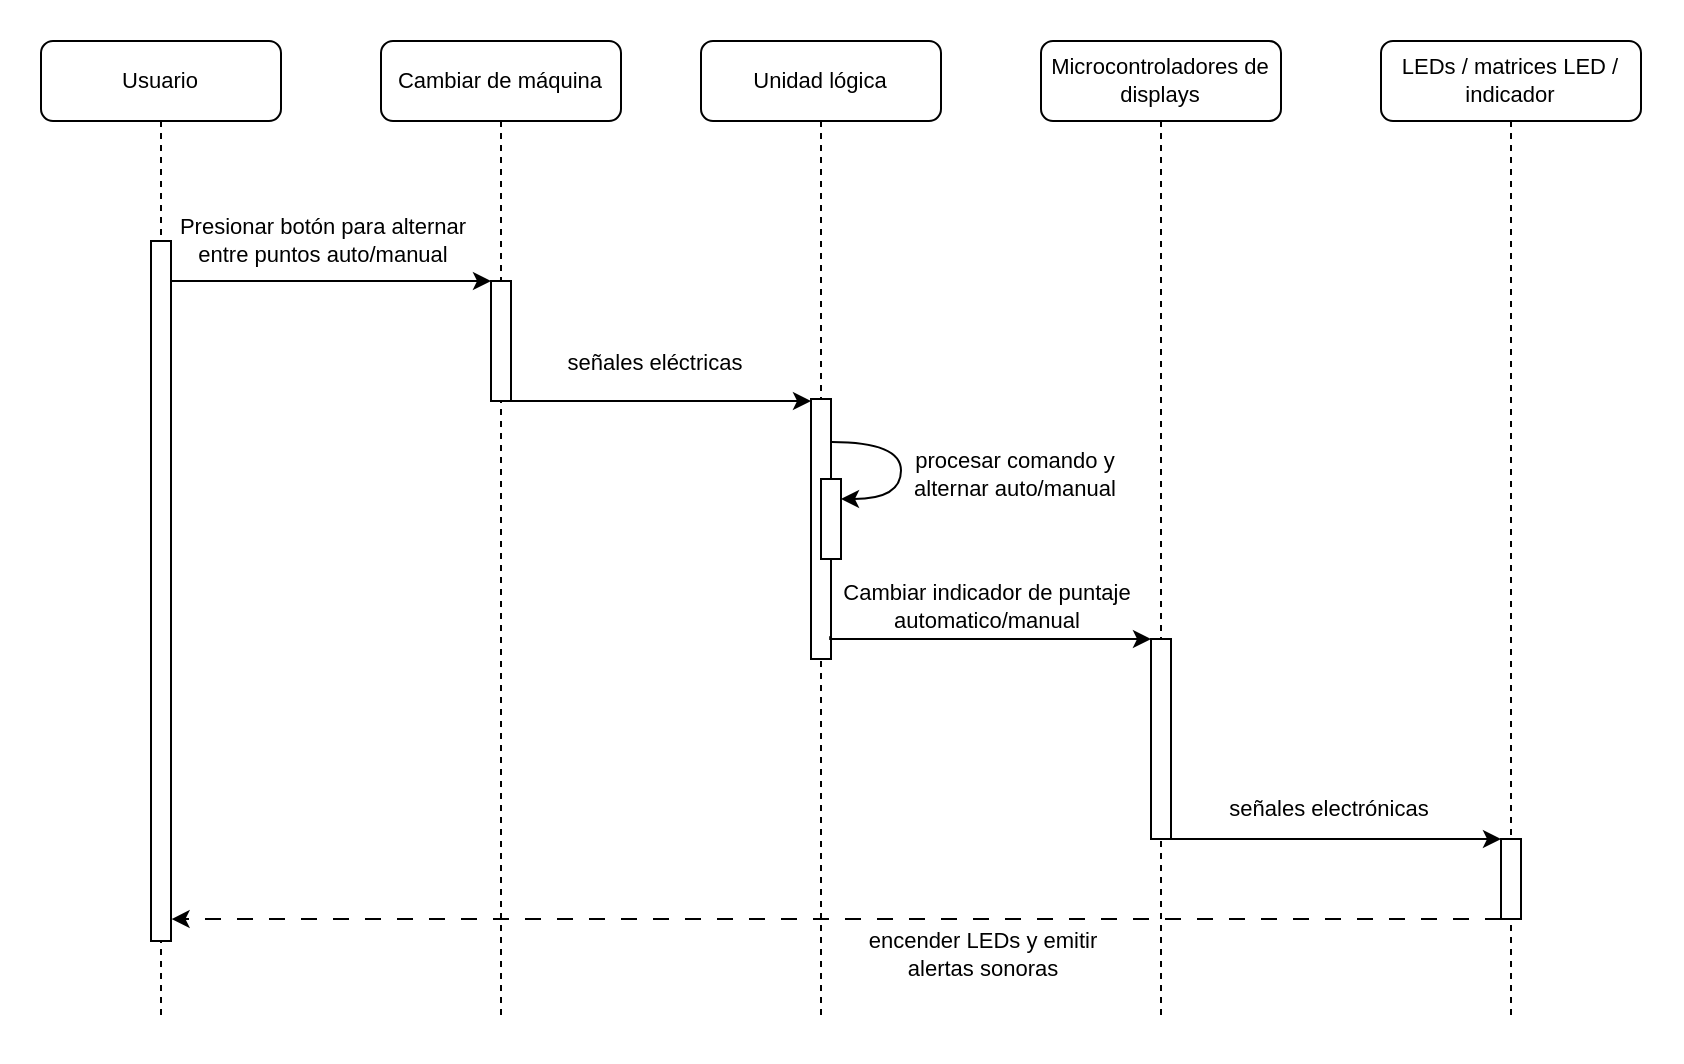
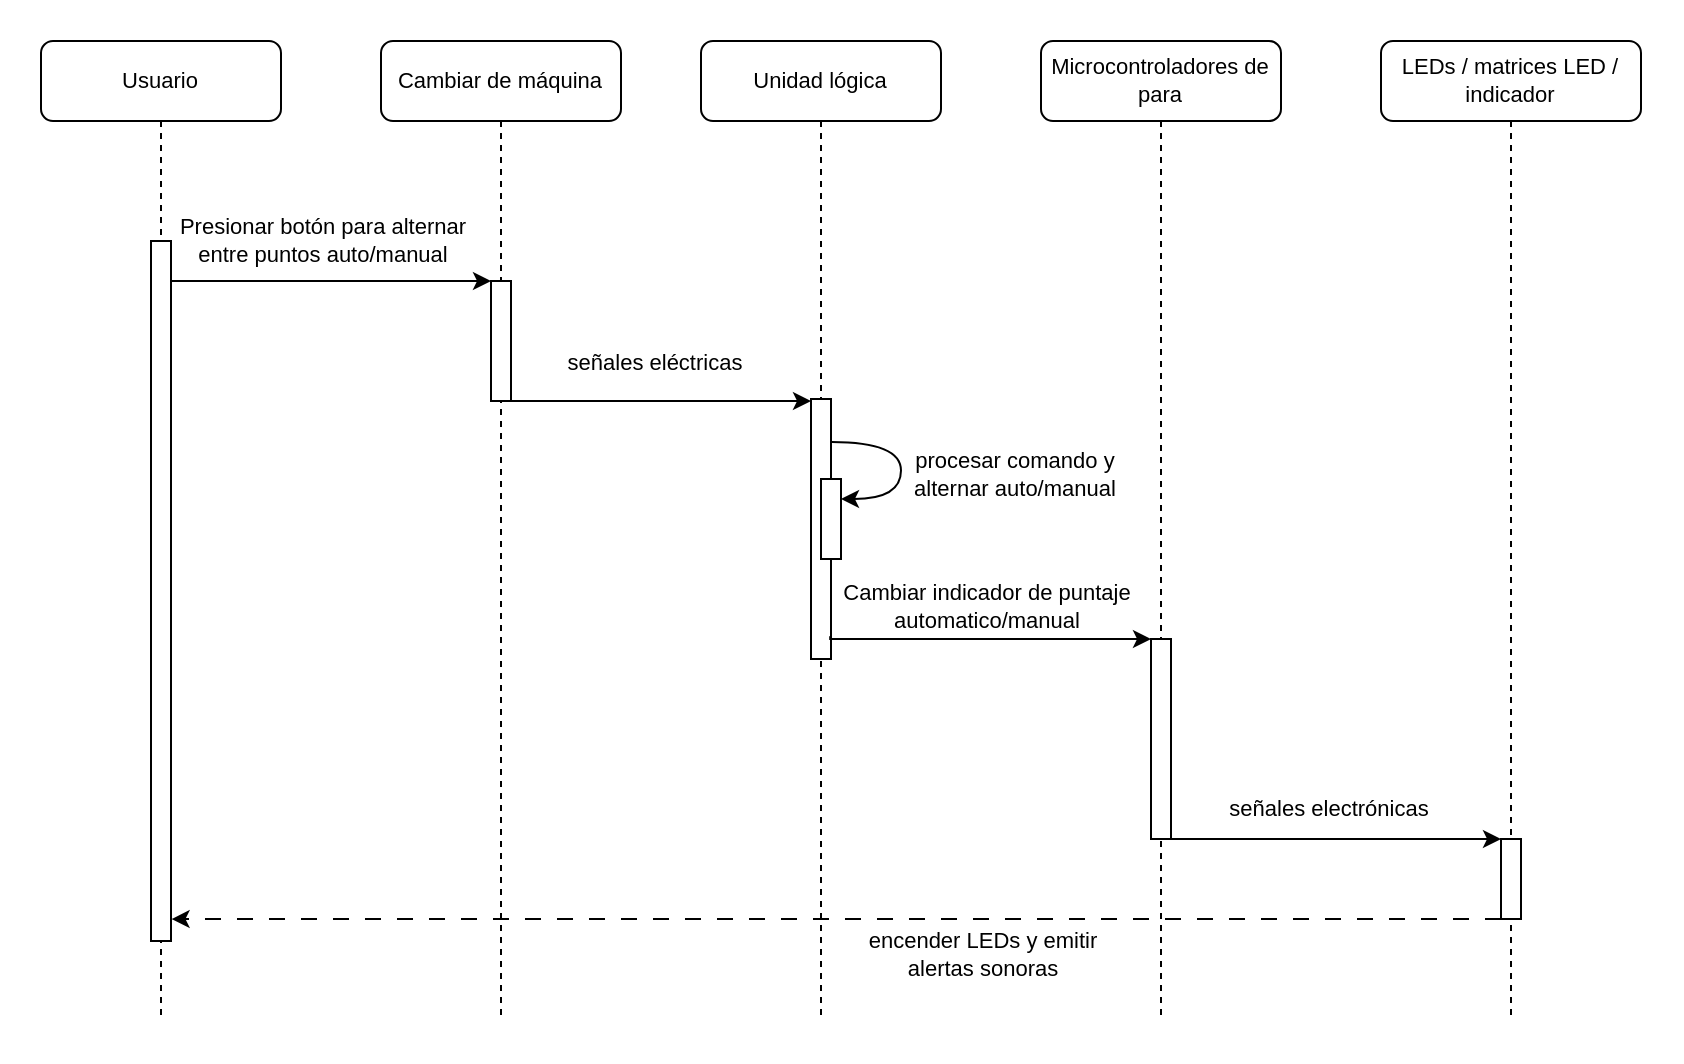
(1161, 81) -> (1161, 81)
